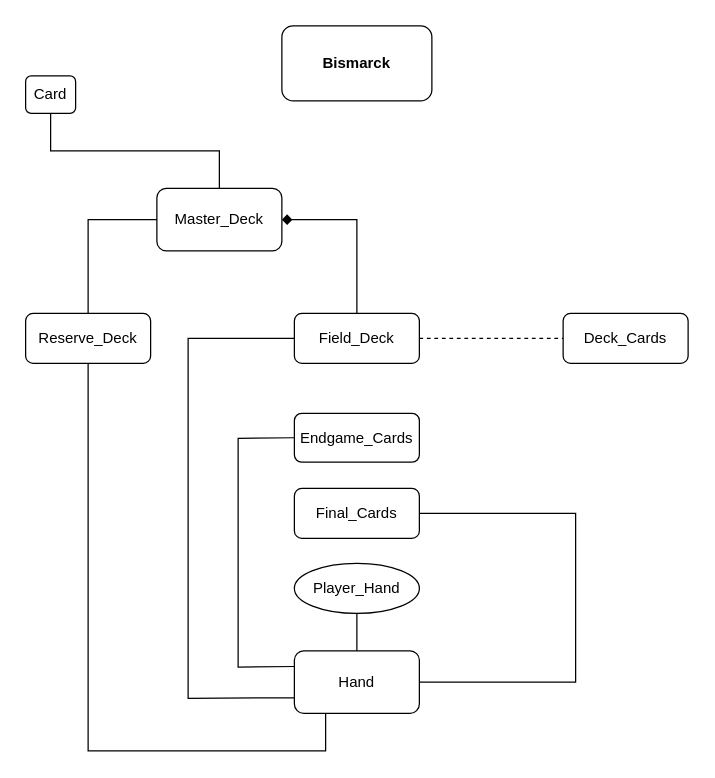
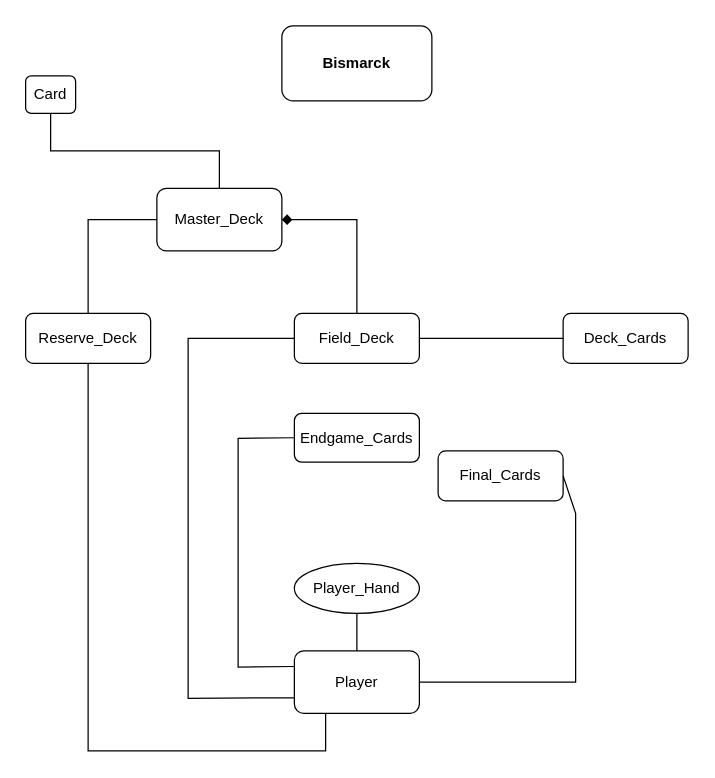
(492, 338) -> (492, 338)
(357, 513) -> (501, 476)
(357, 682) -> (357, 682)
